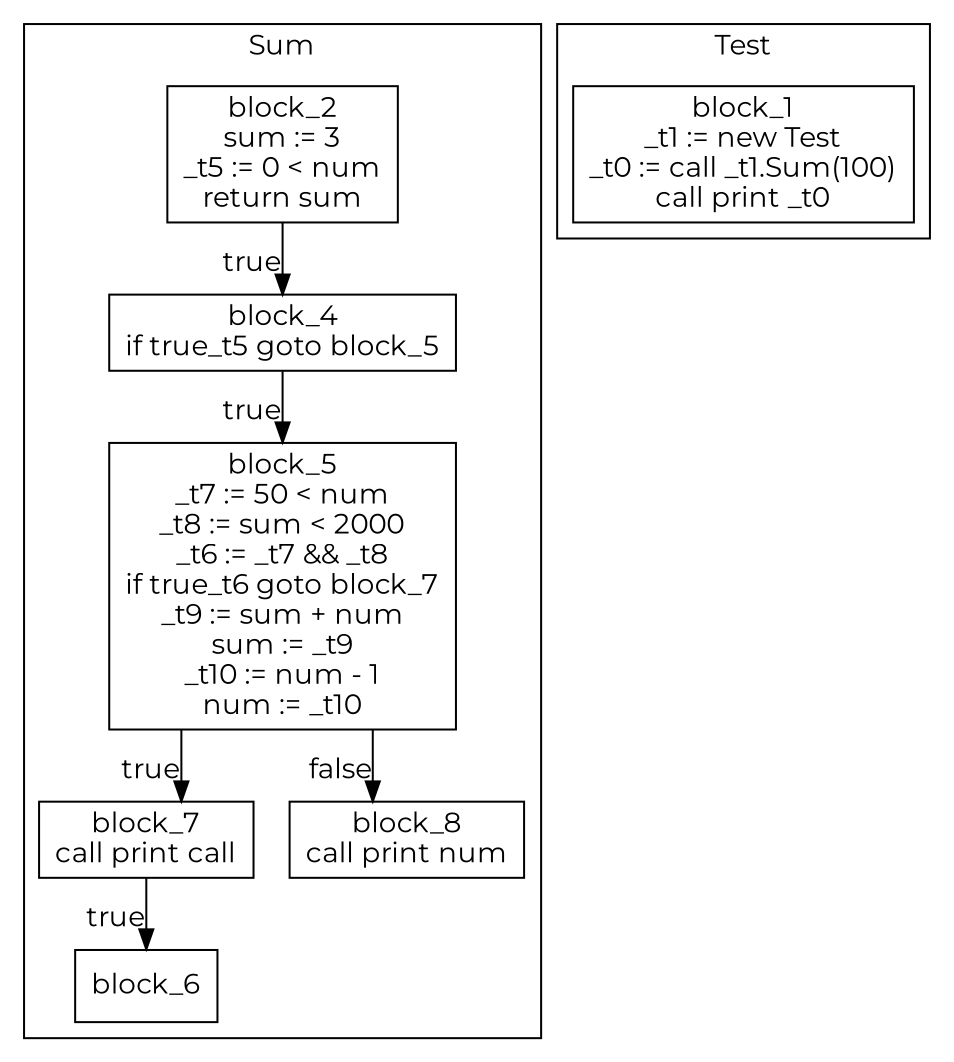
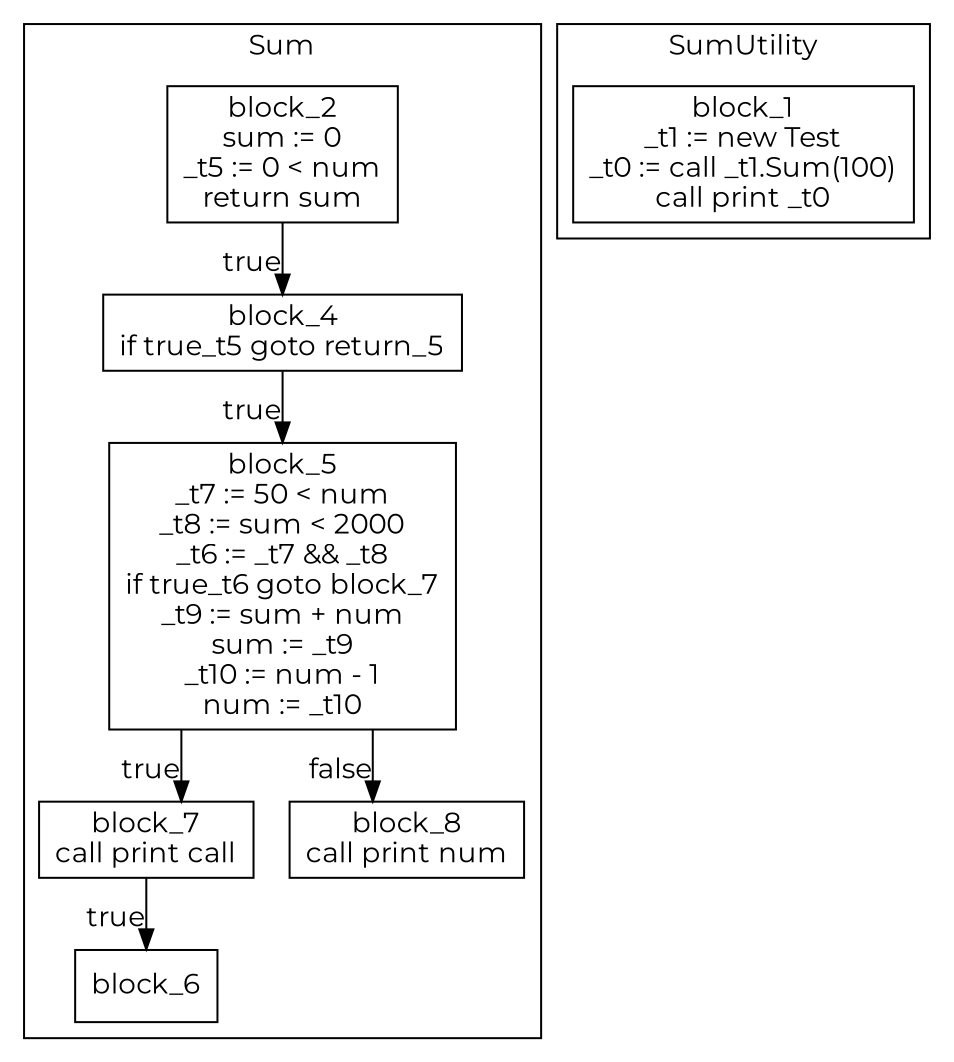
(744, 47) -> (744, 47)
(283, 154) -> (283, 154)
(283, 333) -> (283, 333)
